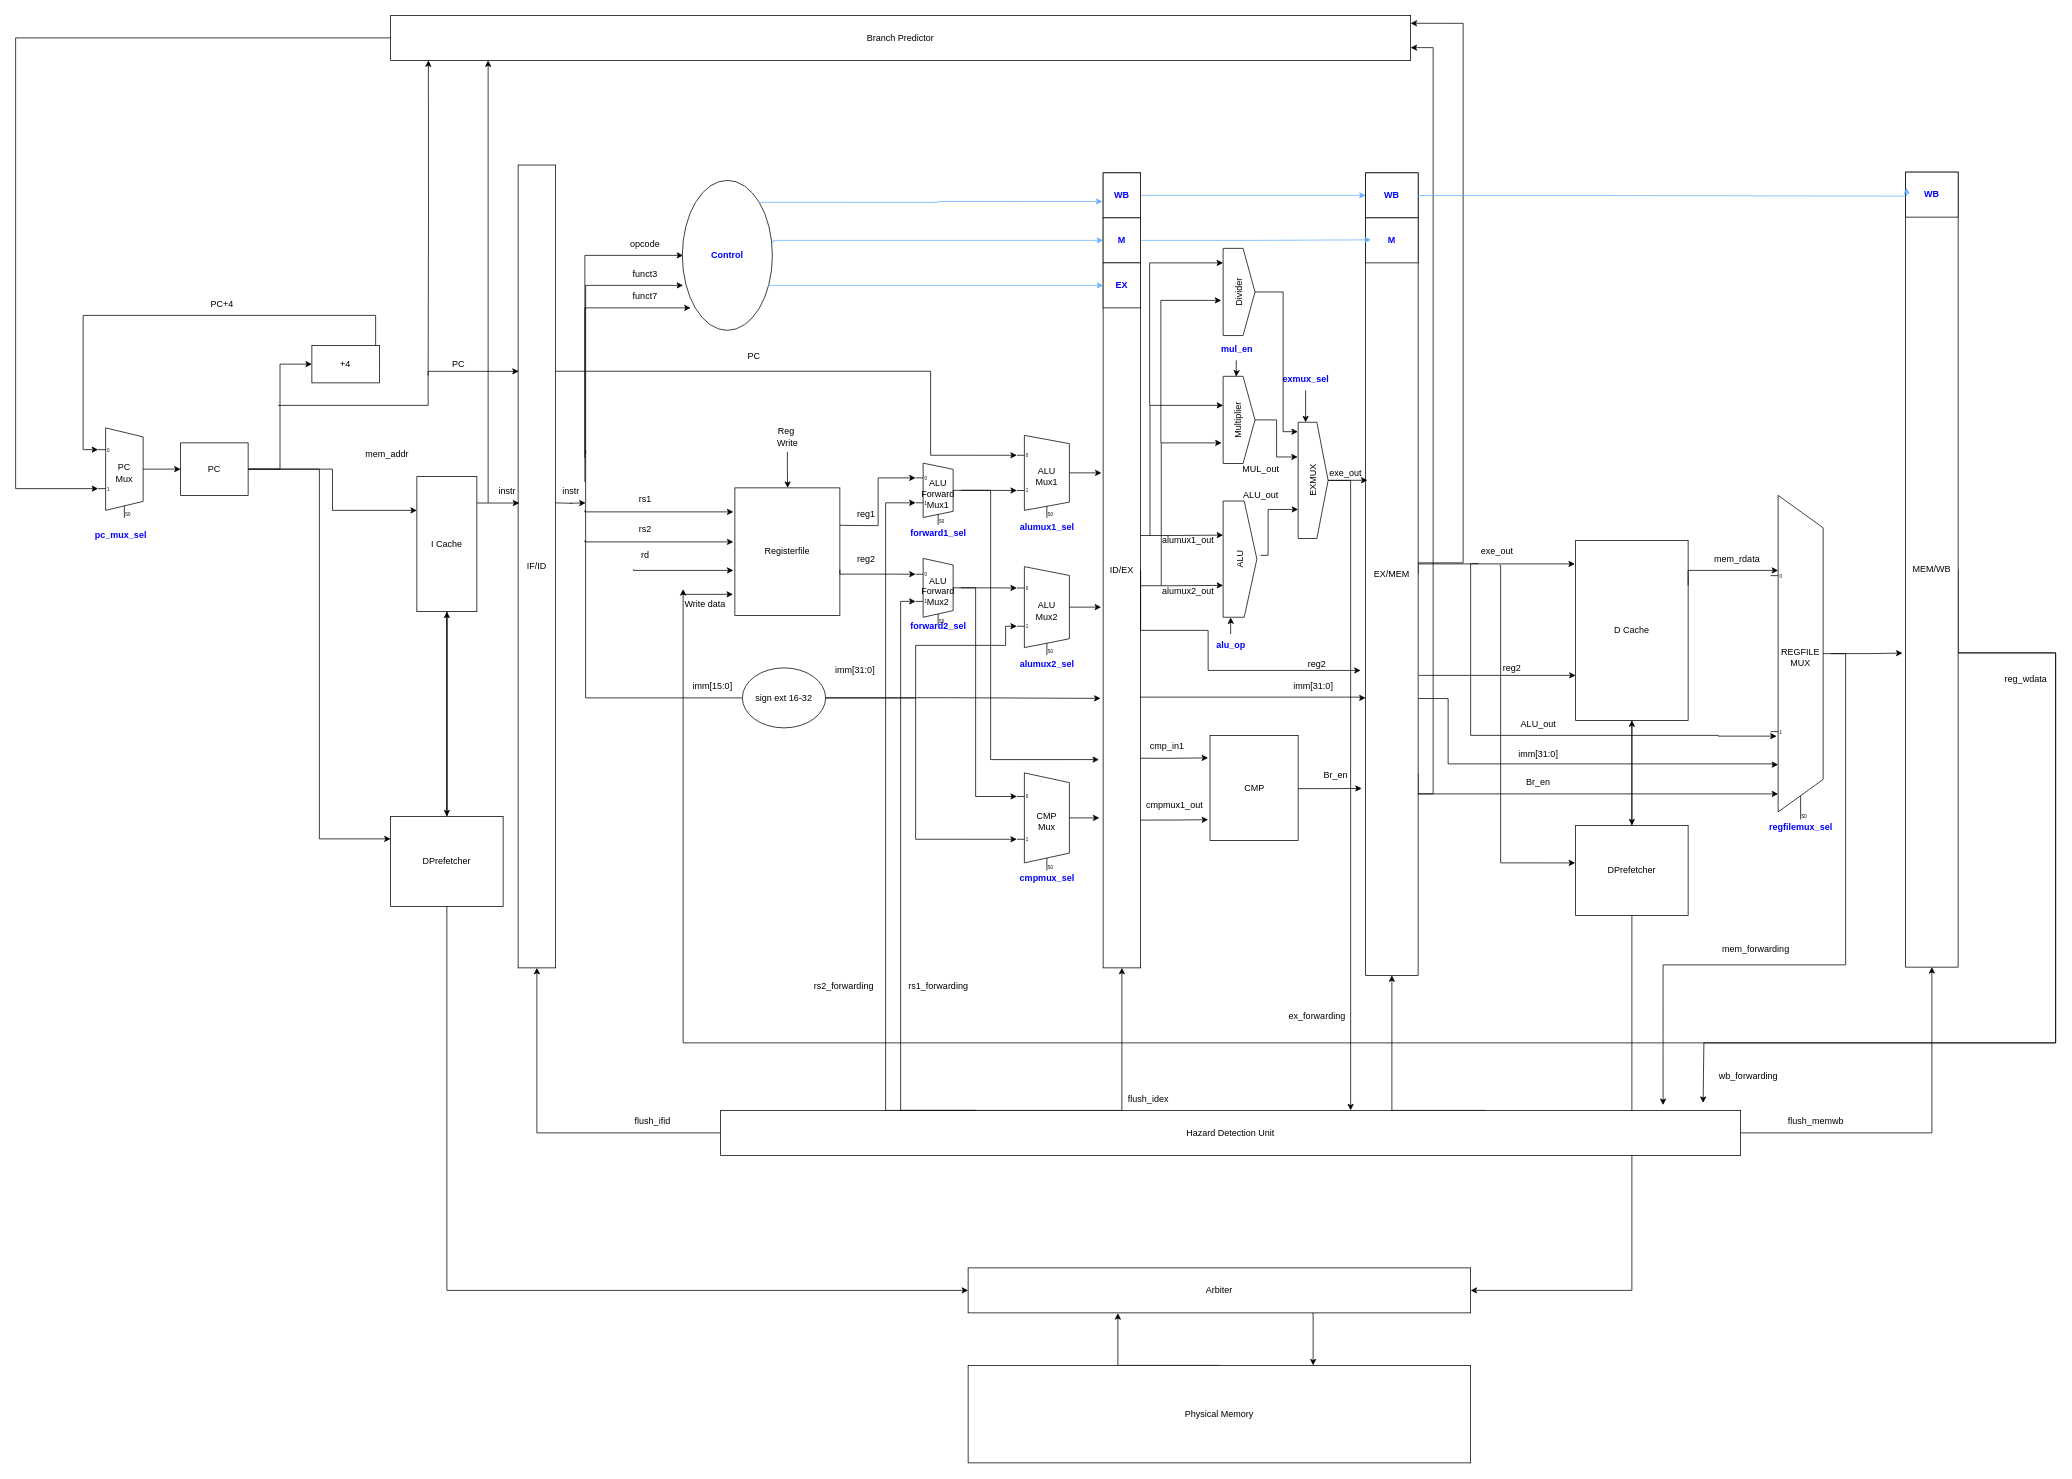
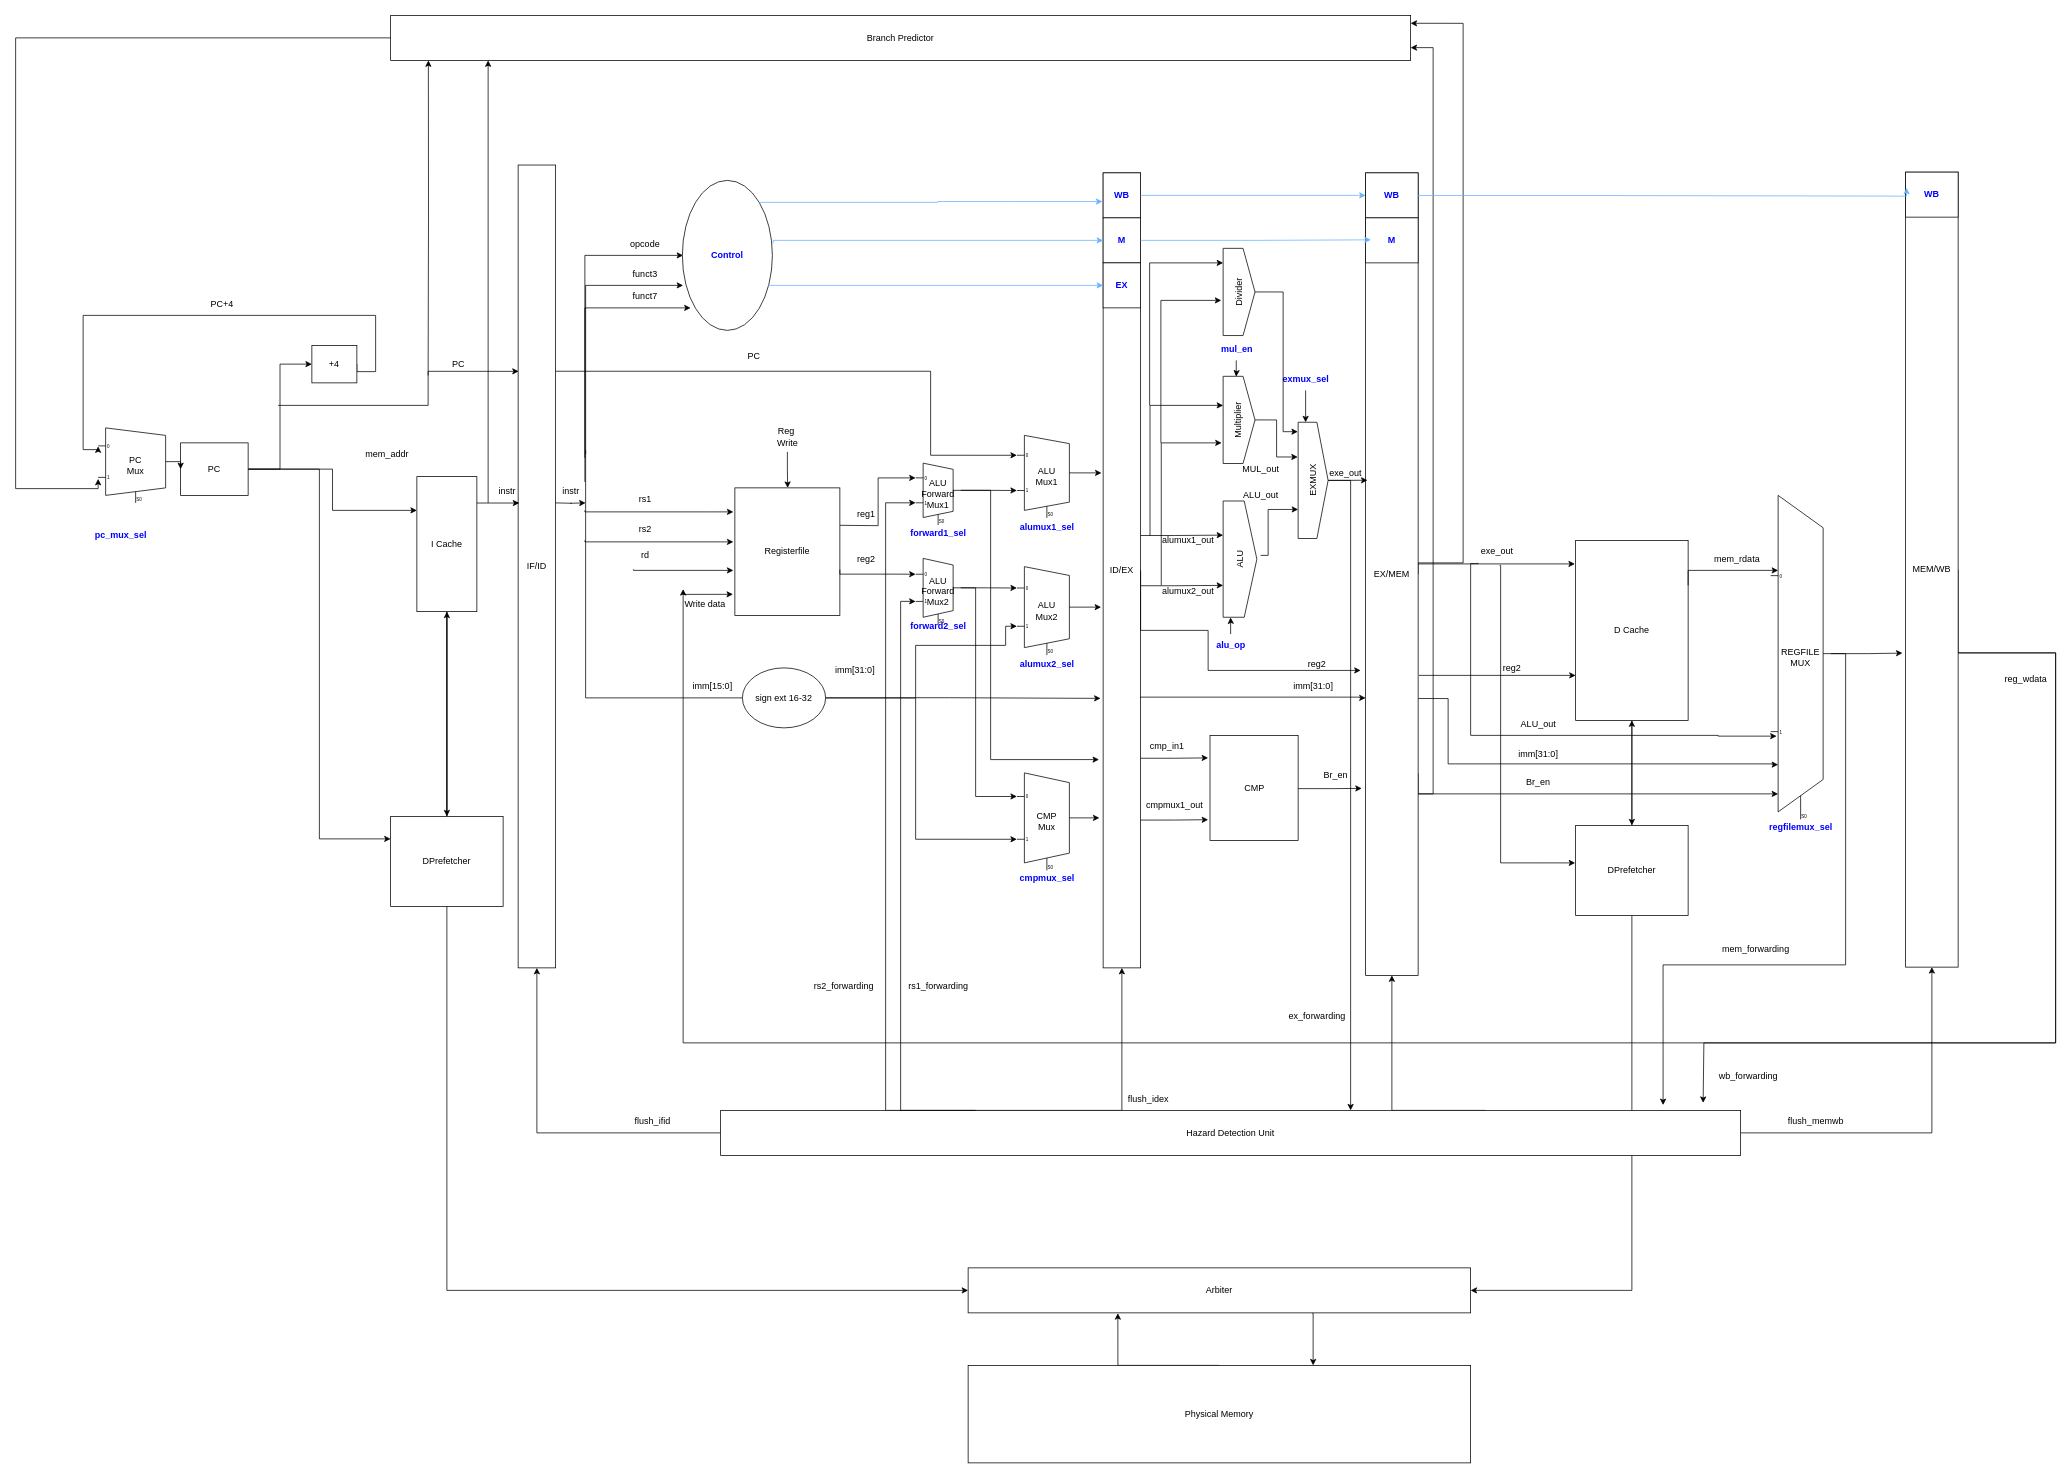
(345, 364) -> (334, 364)
(124, 473) -> (135, 465)
